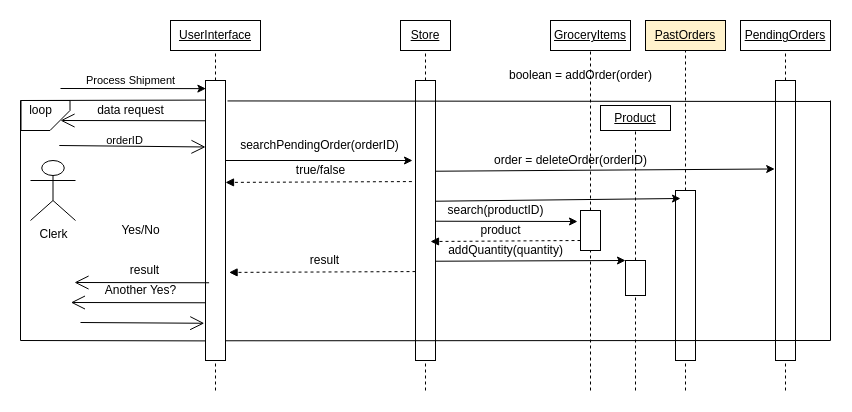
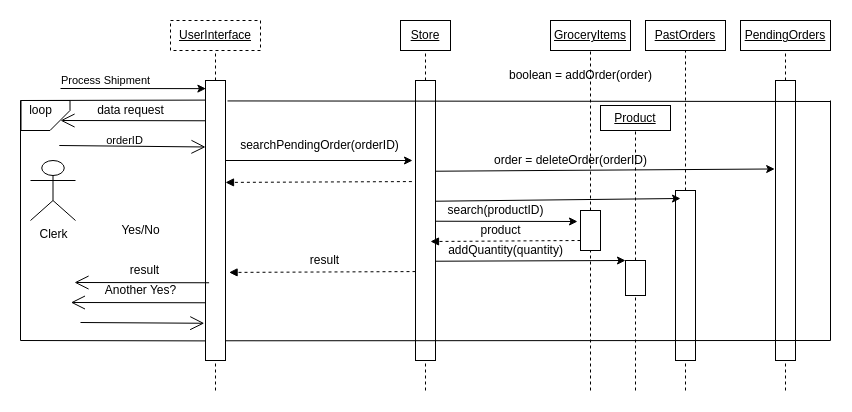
(216, 36) -> (216, 36)
(686, 36) -> (686, 36)
(131, 81) -> (106, 81)
(321, 171) -> none
